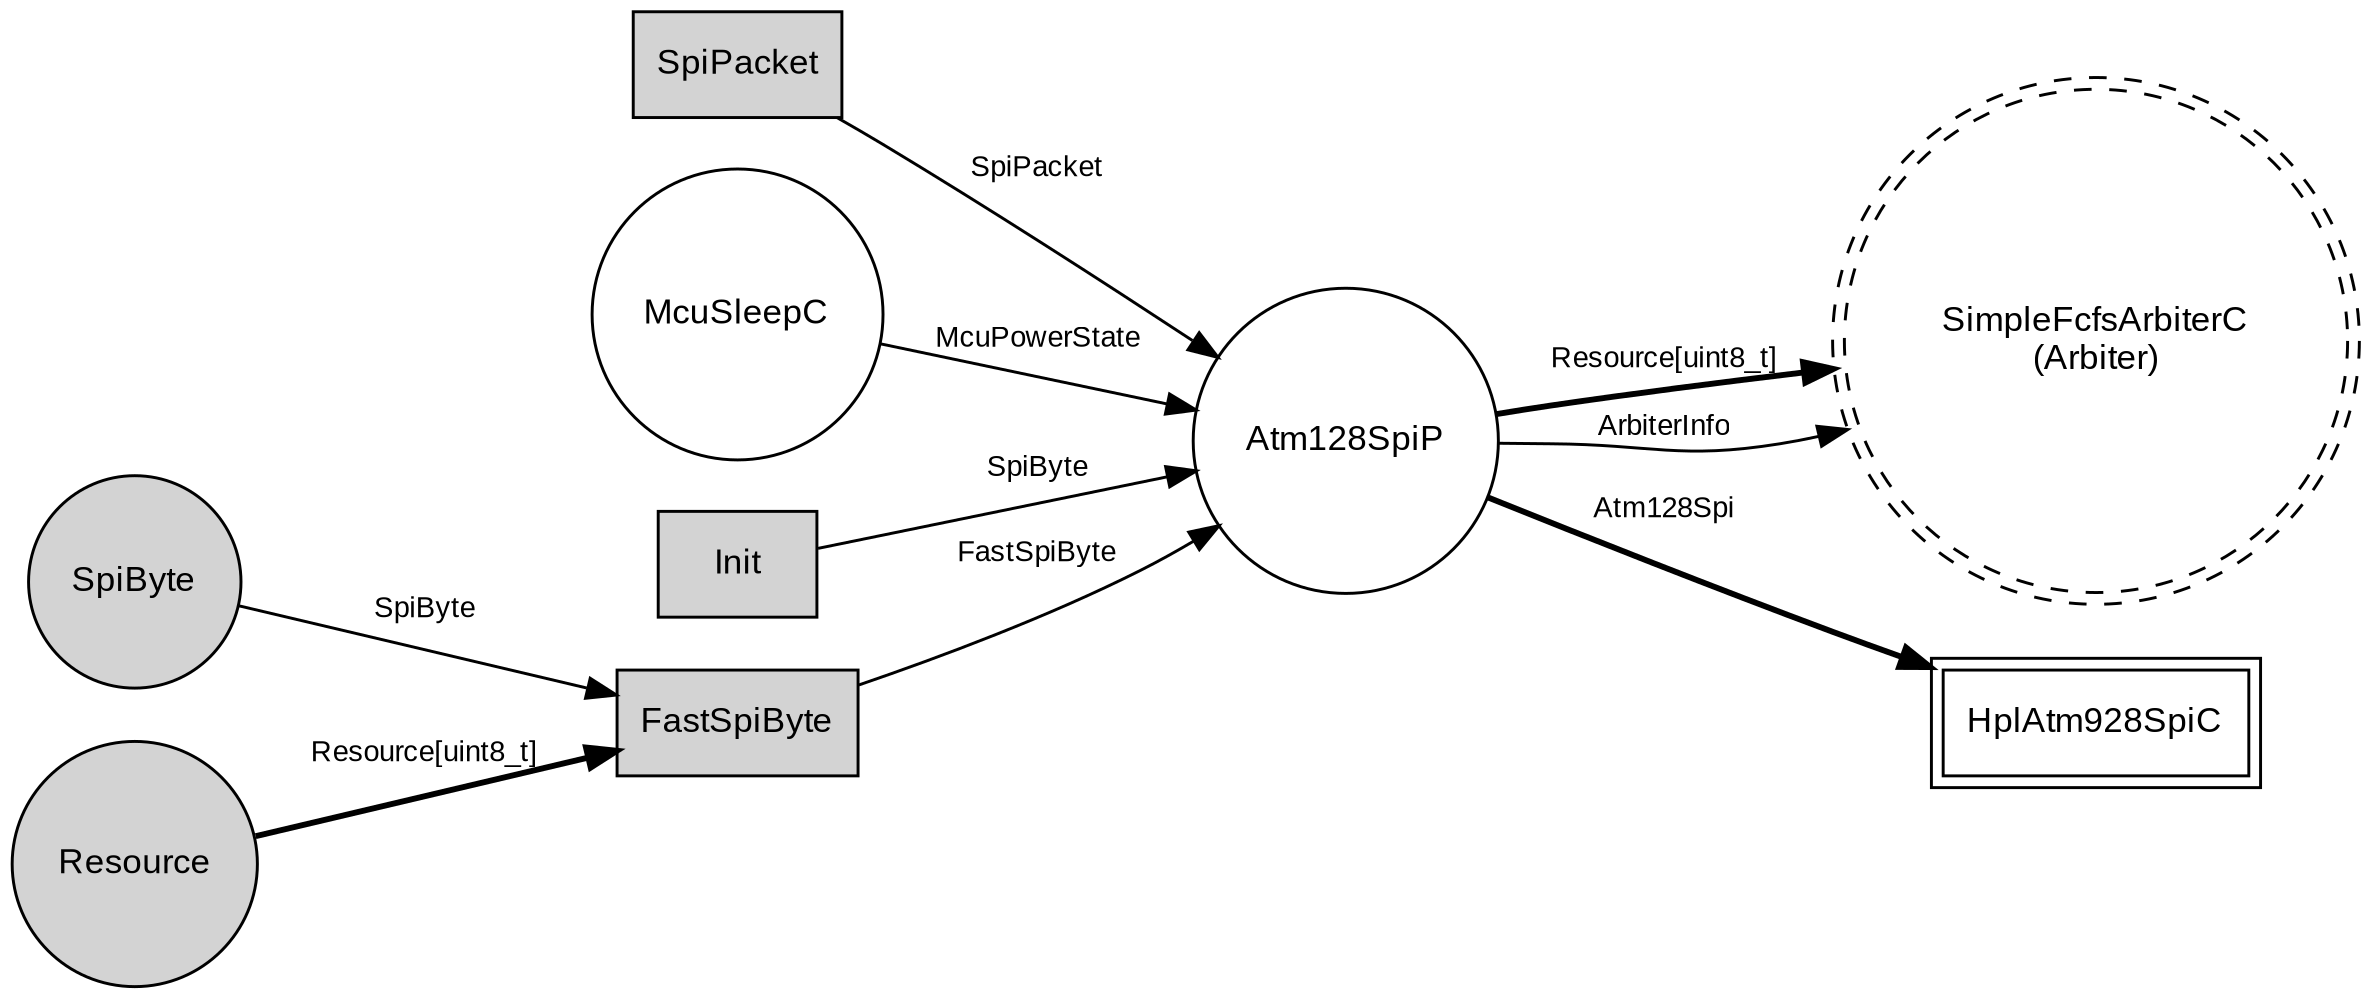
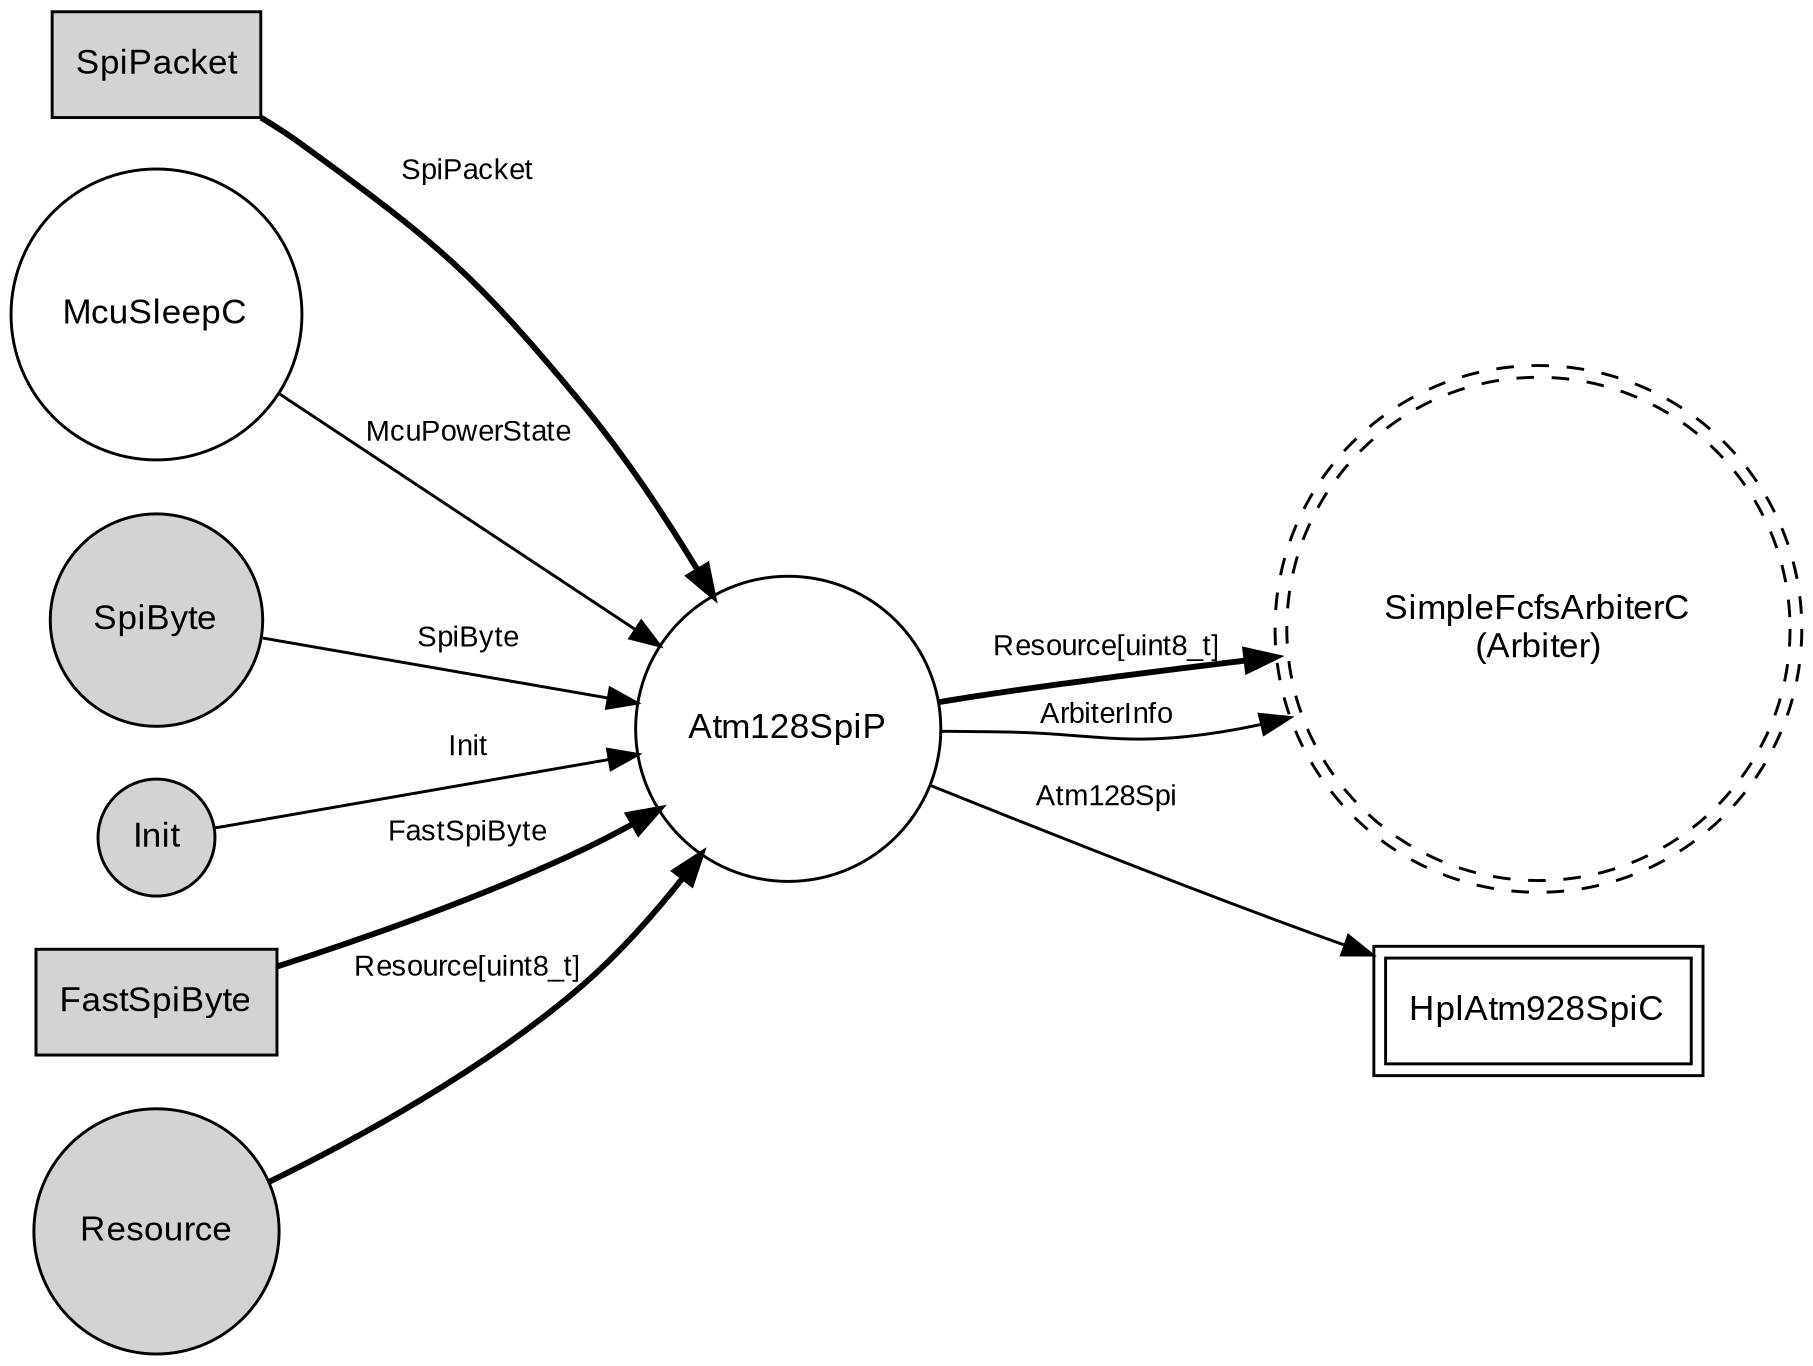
(1016, 227) -> (507, 317)
(1038, 469) -> (469, 748)
(738, 564) -> (156, 838)
(1694, 579) -> (1137, 867)
(1030, 621) -> (458, 903)
(413, 647) -> (435, 668)
(422, 797) -> (494, 1053)
